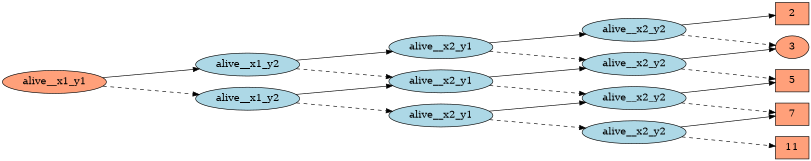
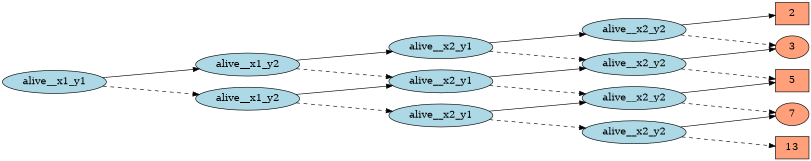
(54, 82) -> (54, 82)
(792, 114) -> (792, 114)
(792, 148) -> (792, 148)
